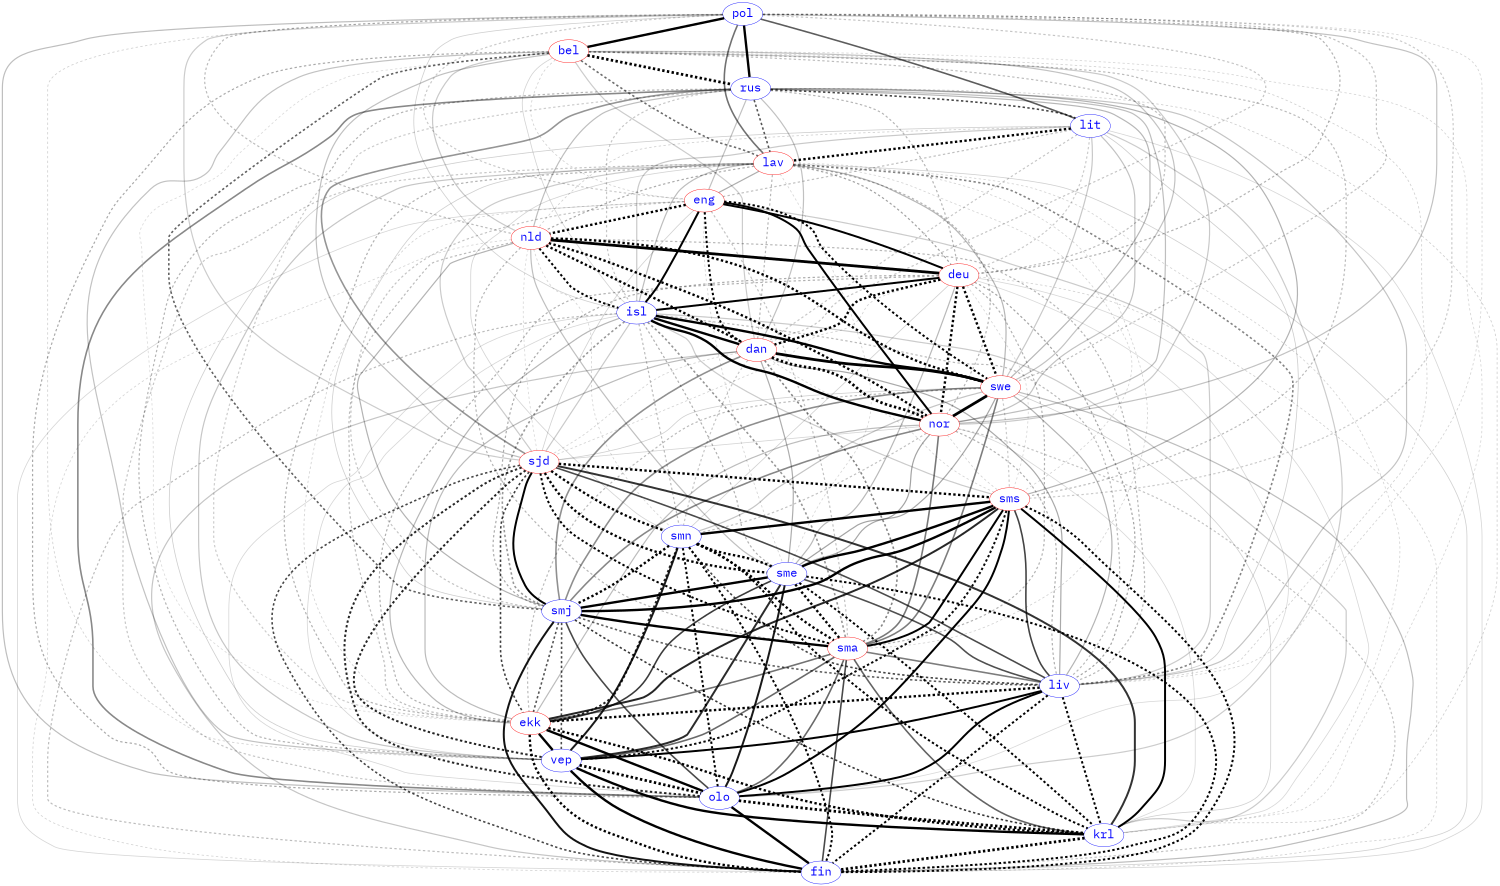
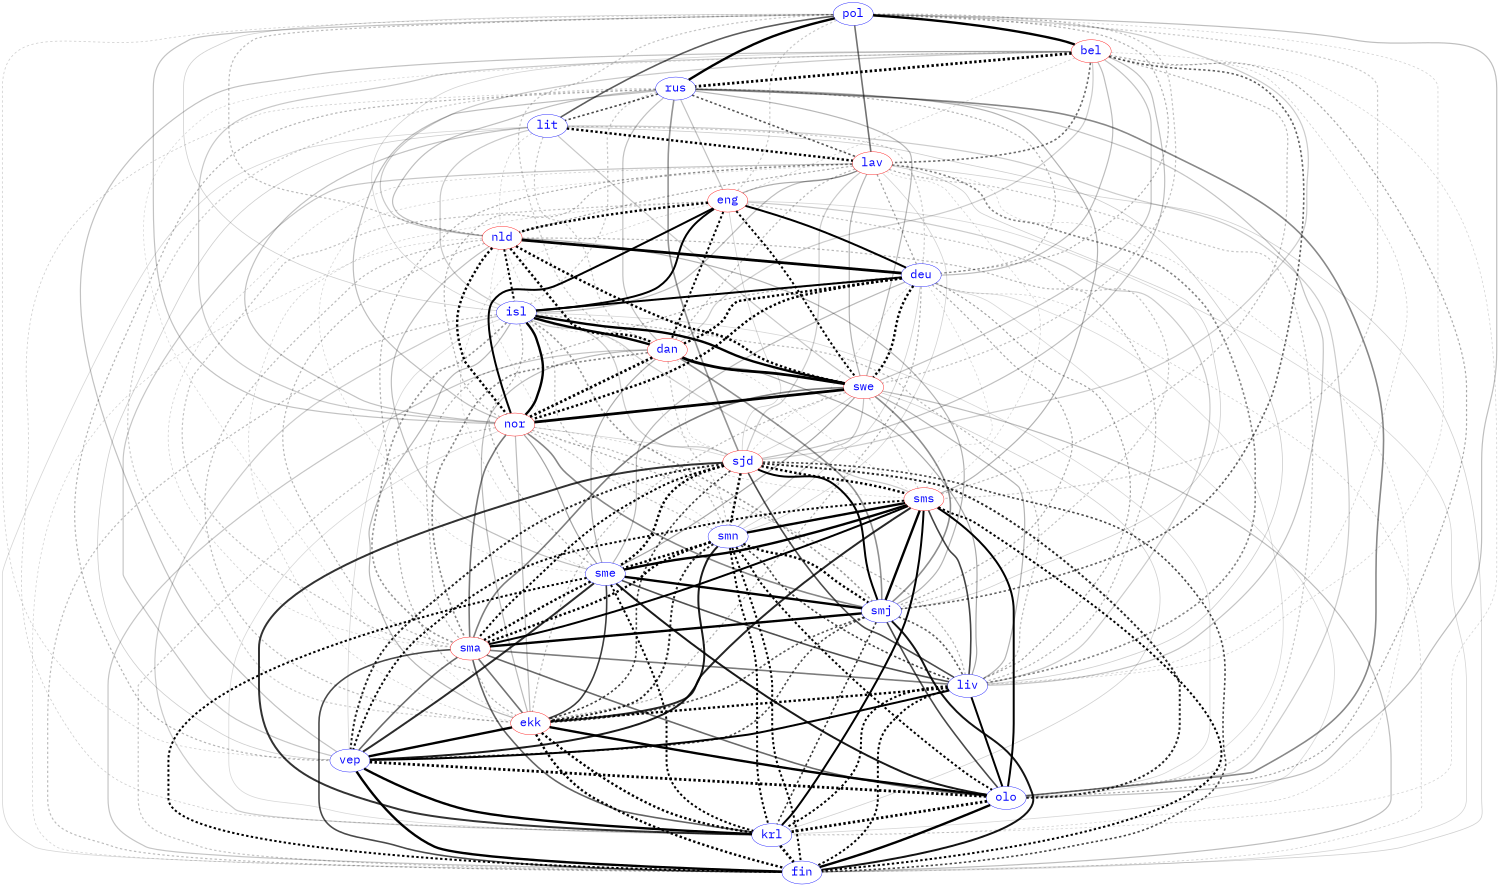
(1019, 78) -> (1086, 217)
(897, 163) -> none
(959, 275) -> (921, 275)
